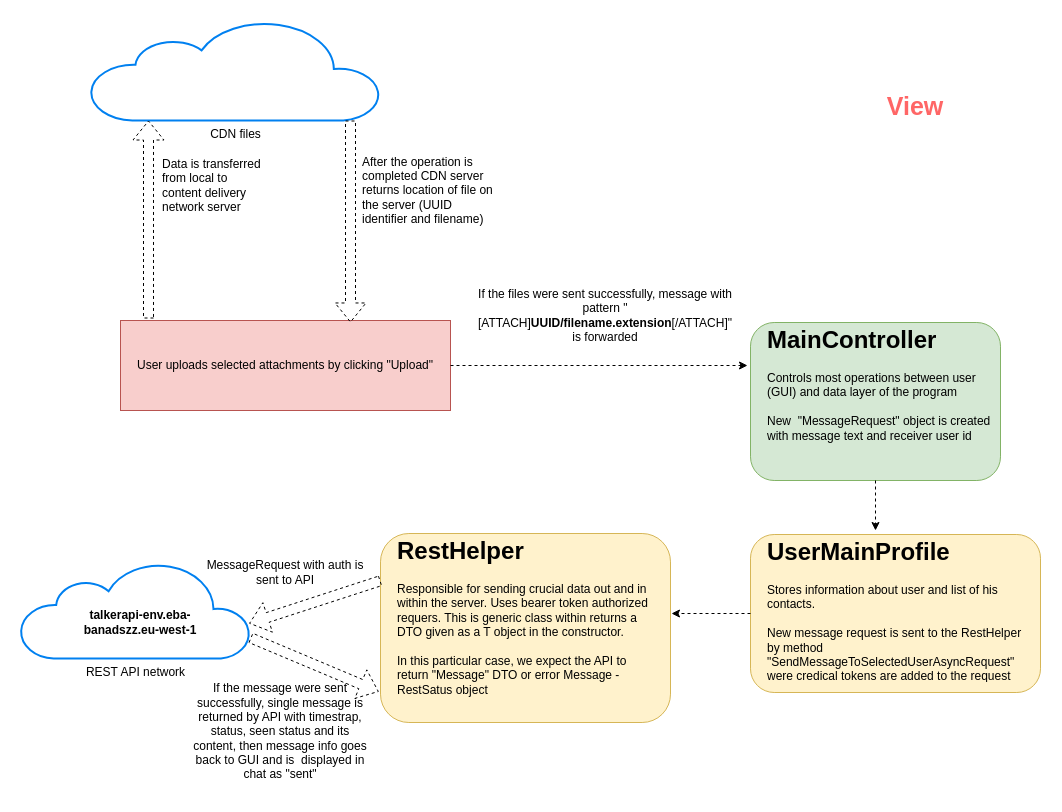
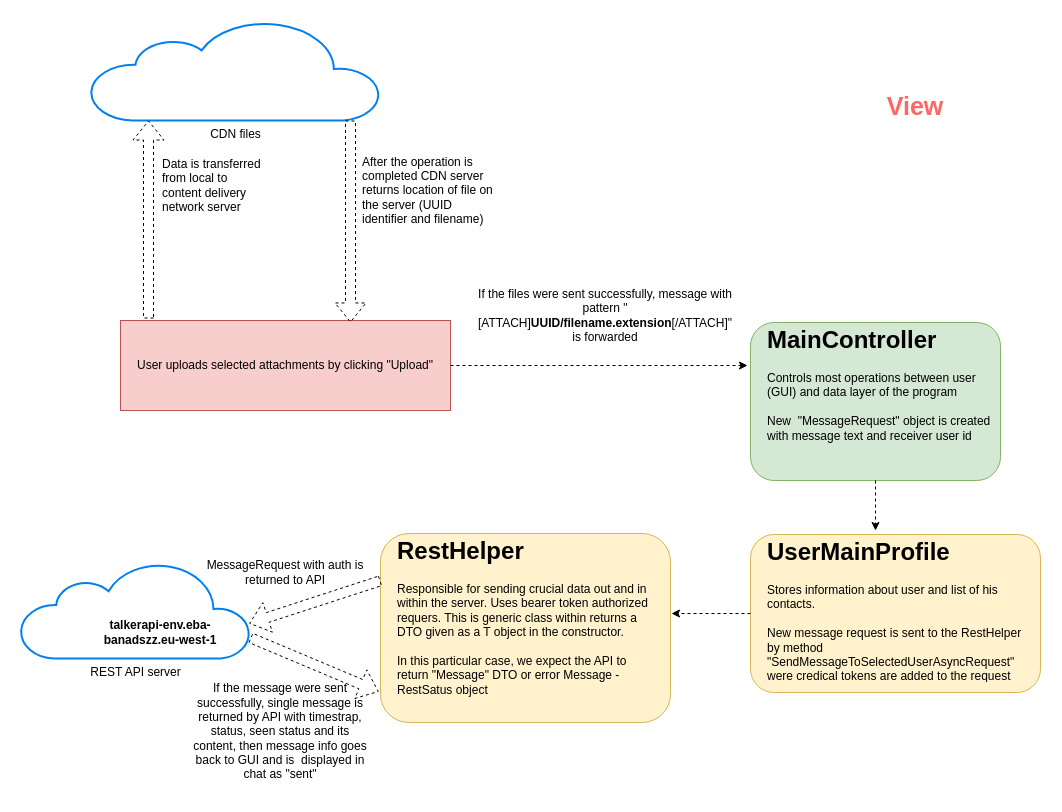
(286, 573) -> (286, 573)
(141, 622) -> (161, 632)
(136, 673) -> (136, 673)
